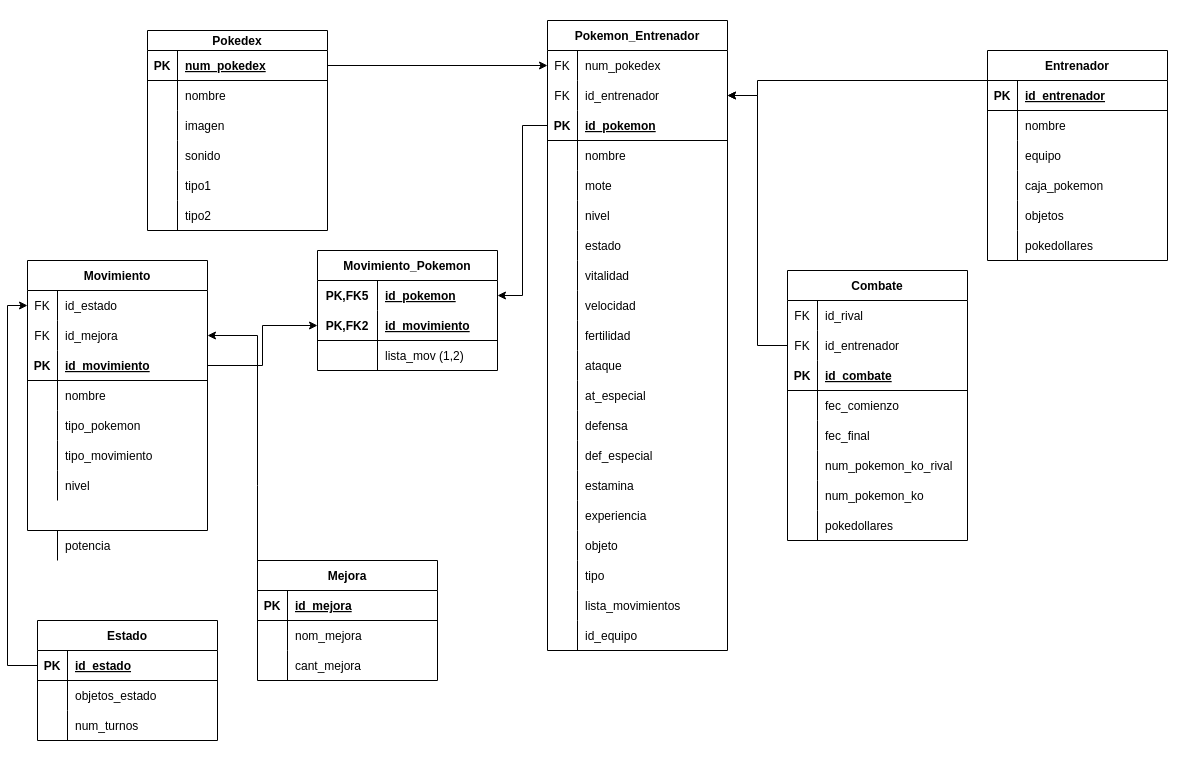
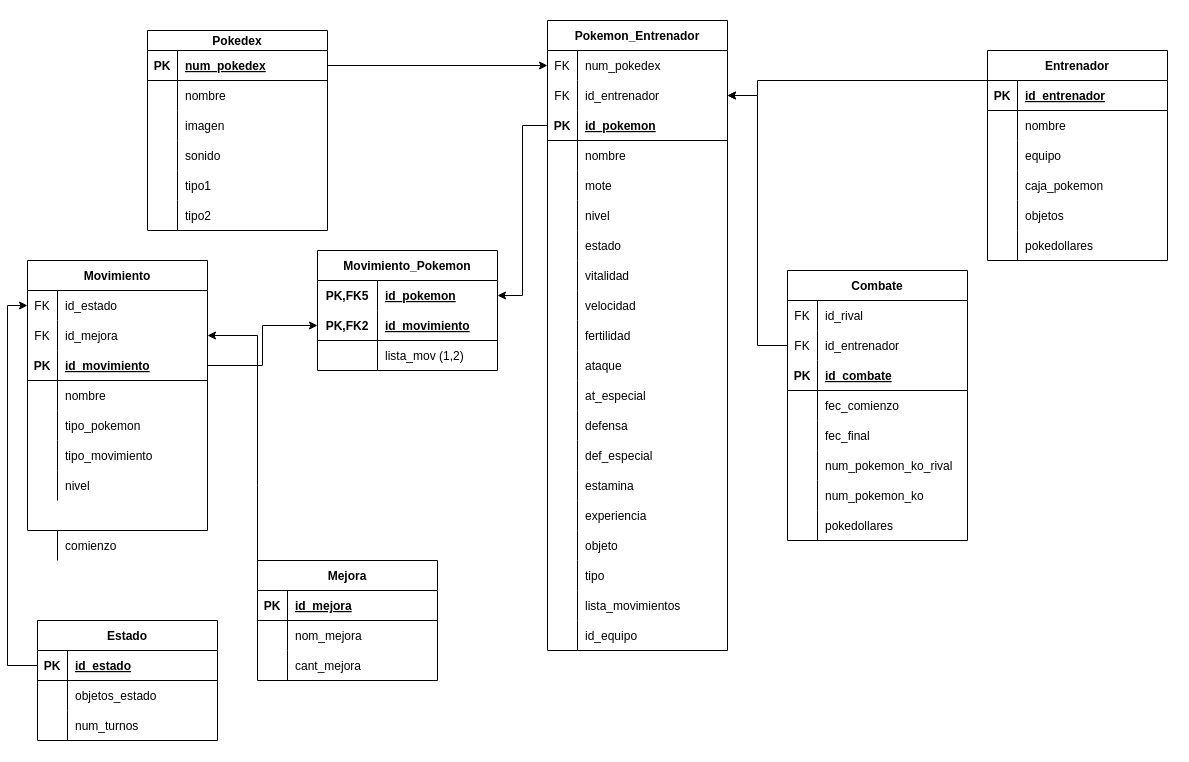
(90, 546) -> (90, 546)
